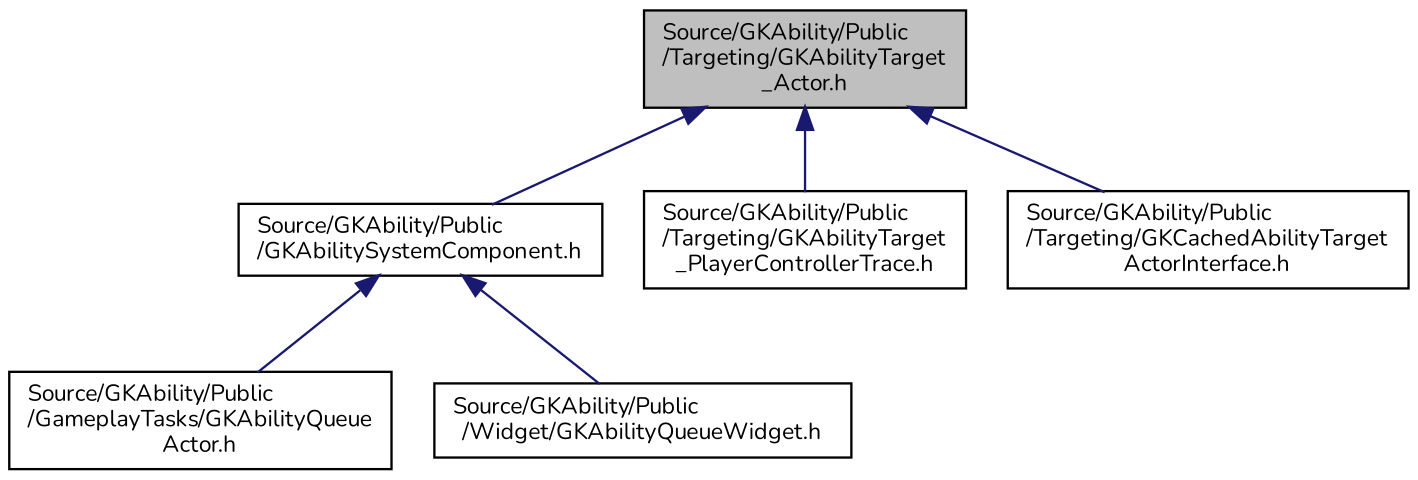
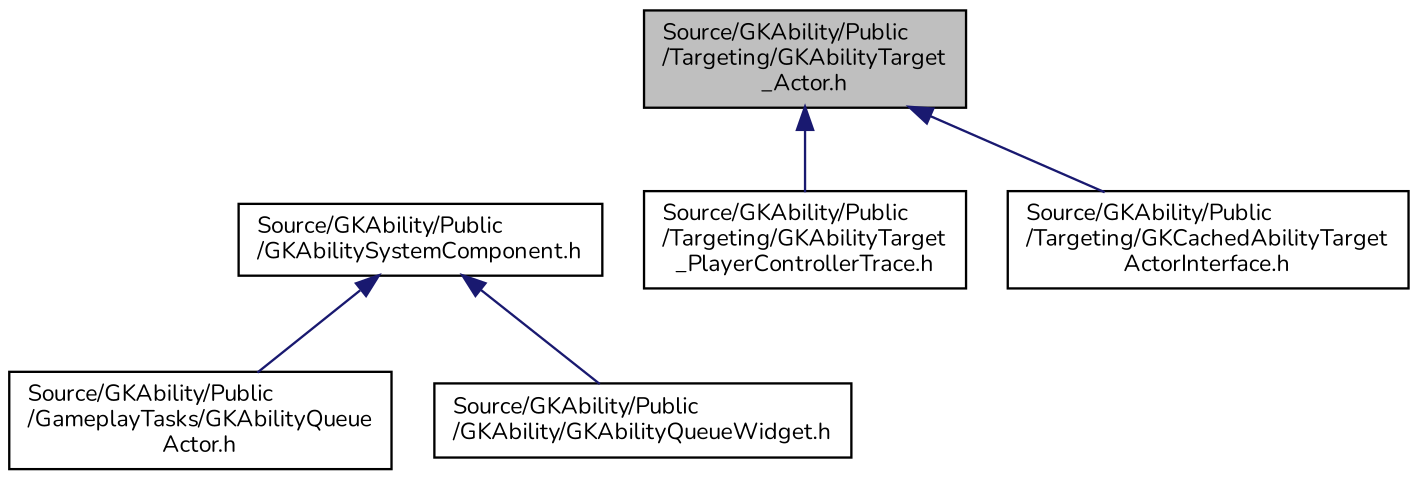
(588, 161) -> none
(643, 420) -> (643, 420)
